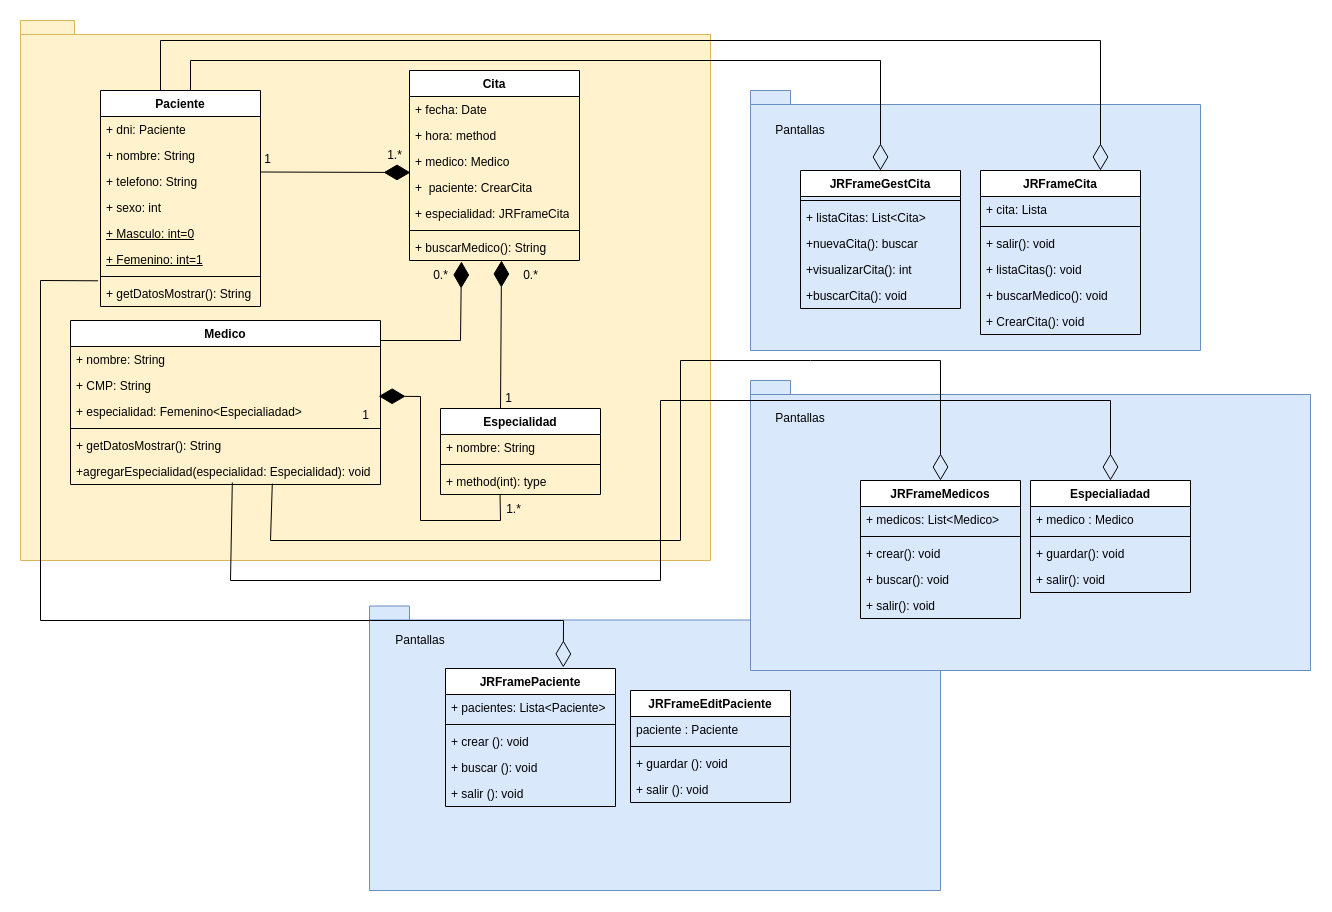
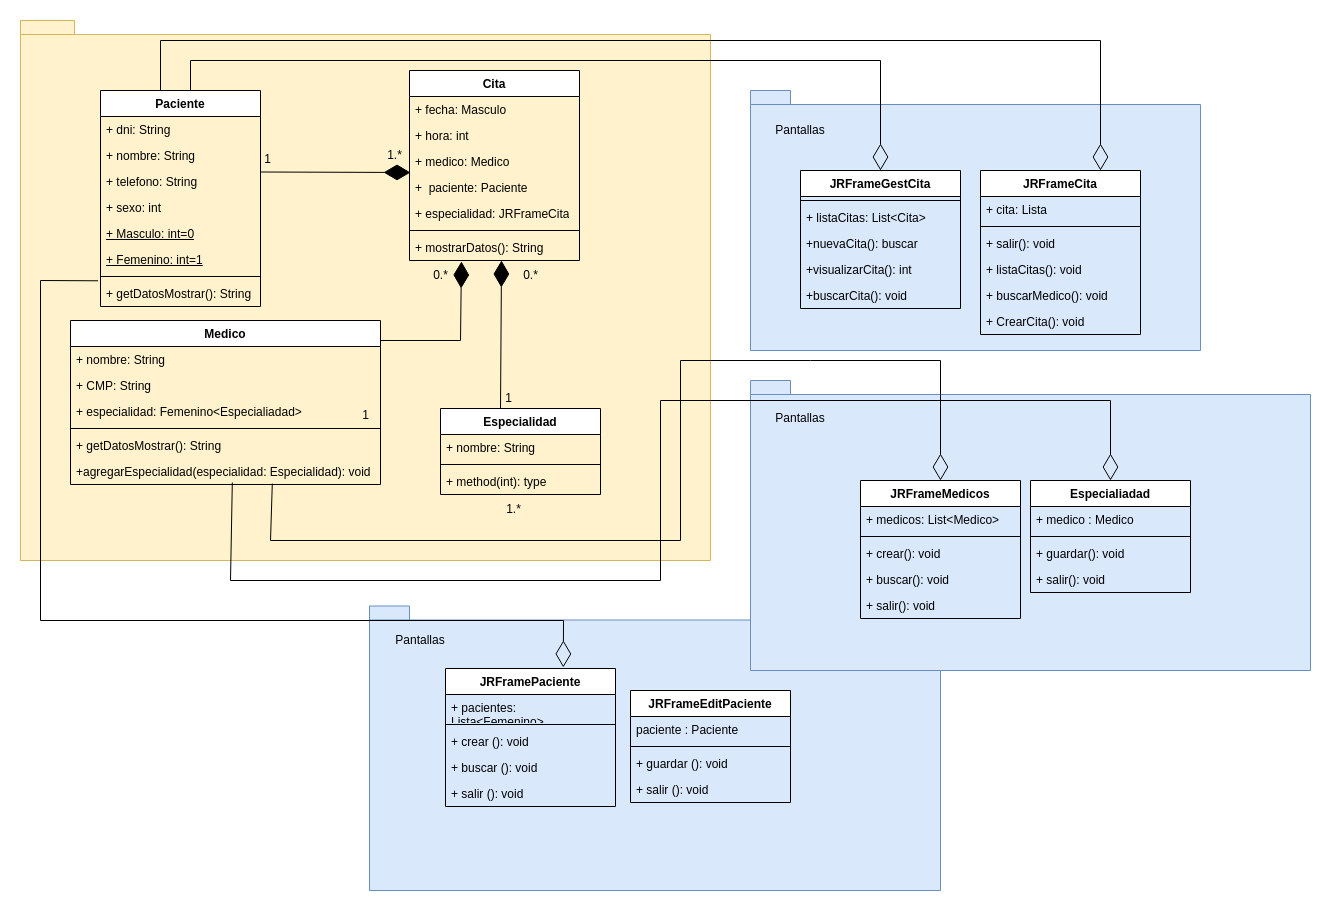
(455, 111) -> (463, 111)
(149, 131) -> (142, 131)
(458, 137) -> (446, 137)
(482, 189) -> (478, 189)
(490, 249) -> (491, 249)
(421, 504) -> none
(532, 716) -> (532, 716)
